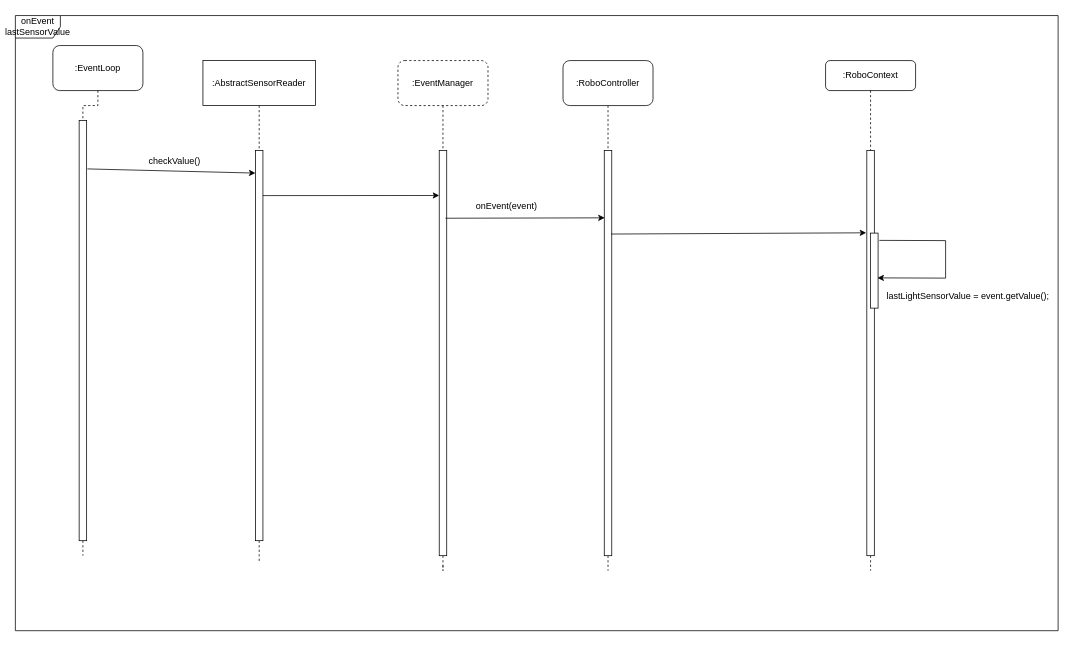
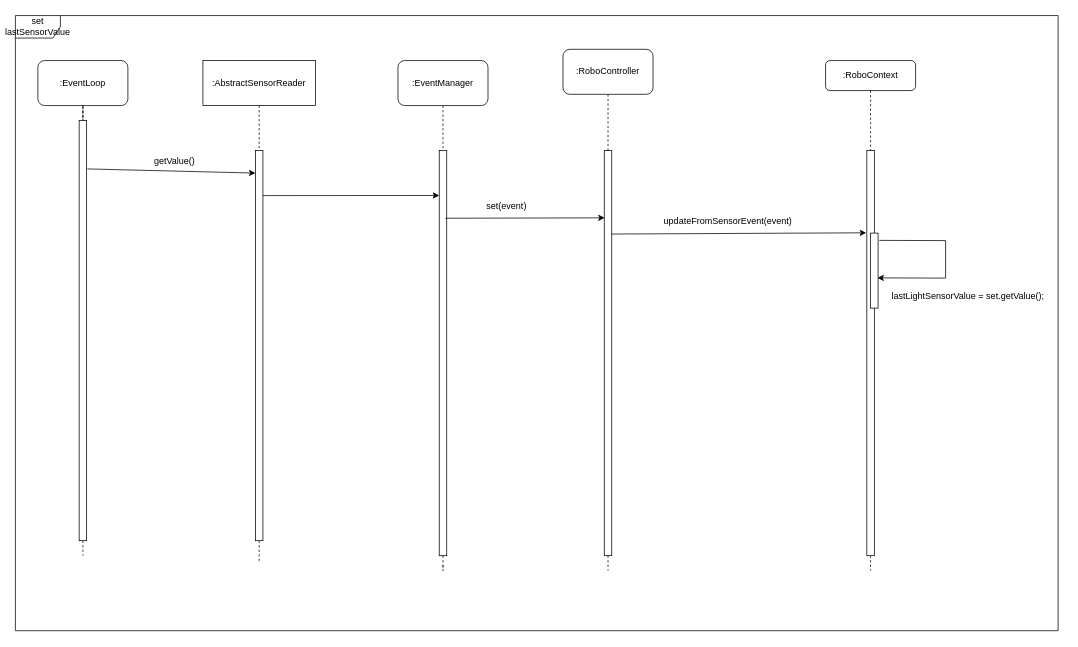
(38, 27) -> (38, 27)
(98, 68) -> (83, 83)
(443, 83) -> (443, 83)
(608, 83) -> (608, 72)
(175, 162) -> (175, 162)
(507, 207) -> (507, 207)
none -> (728, 222)
(968, 297) -> (968, 297)
